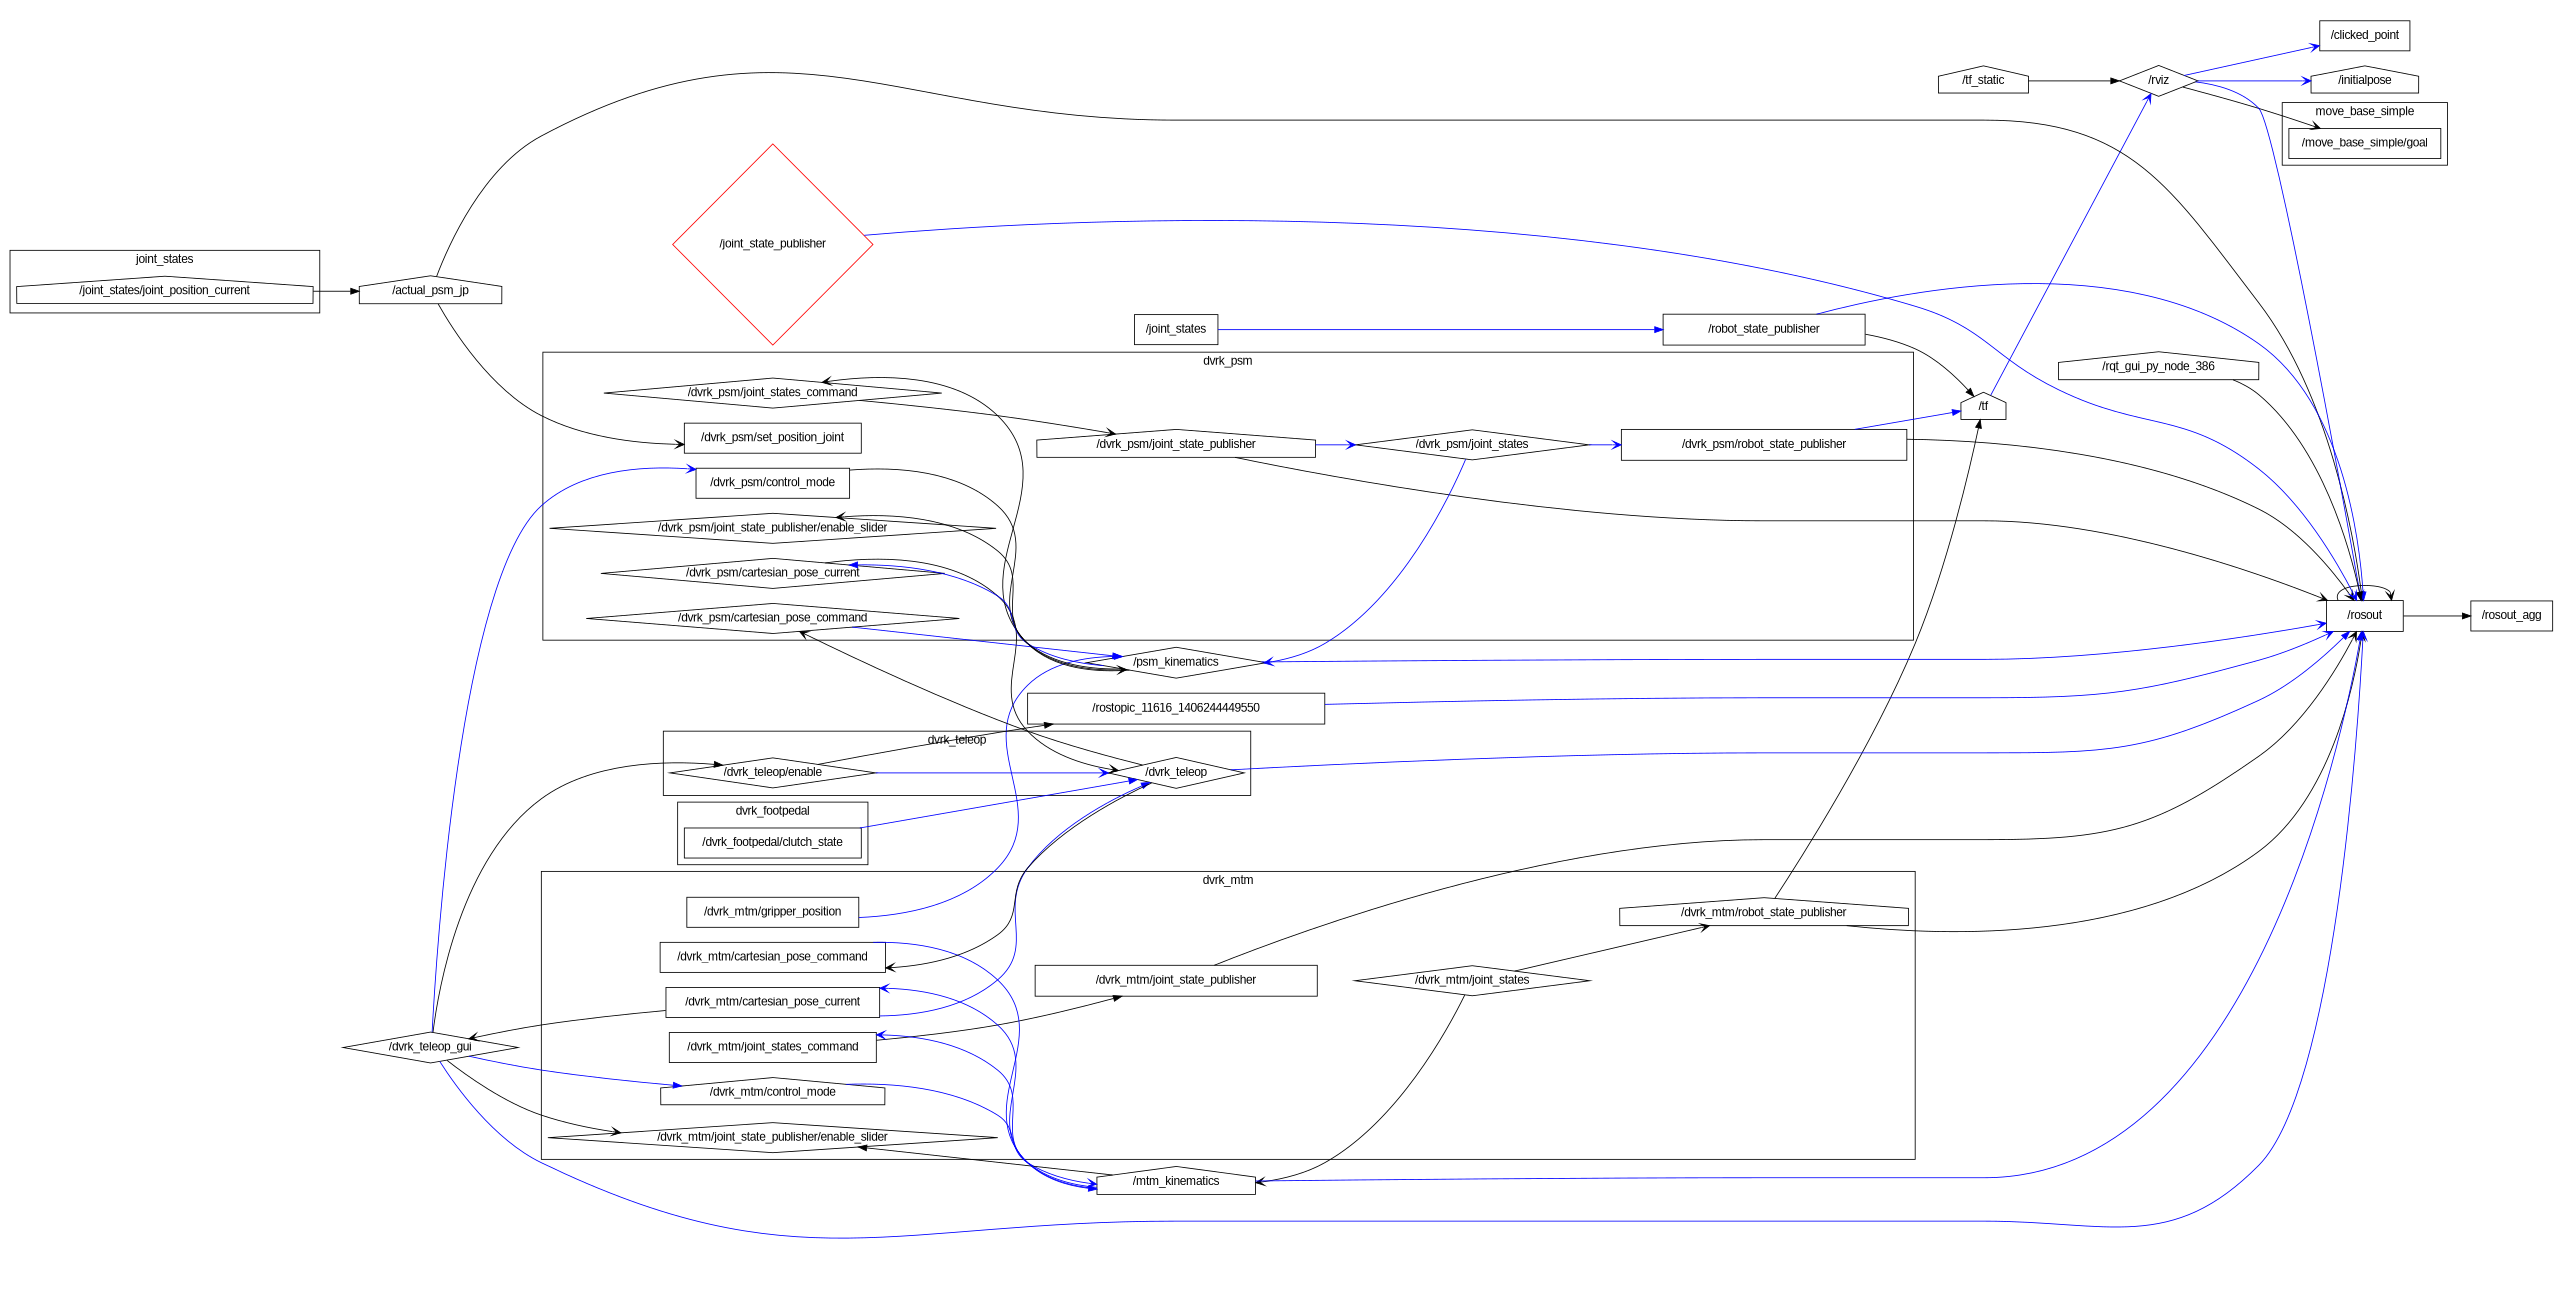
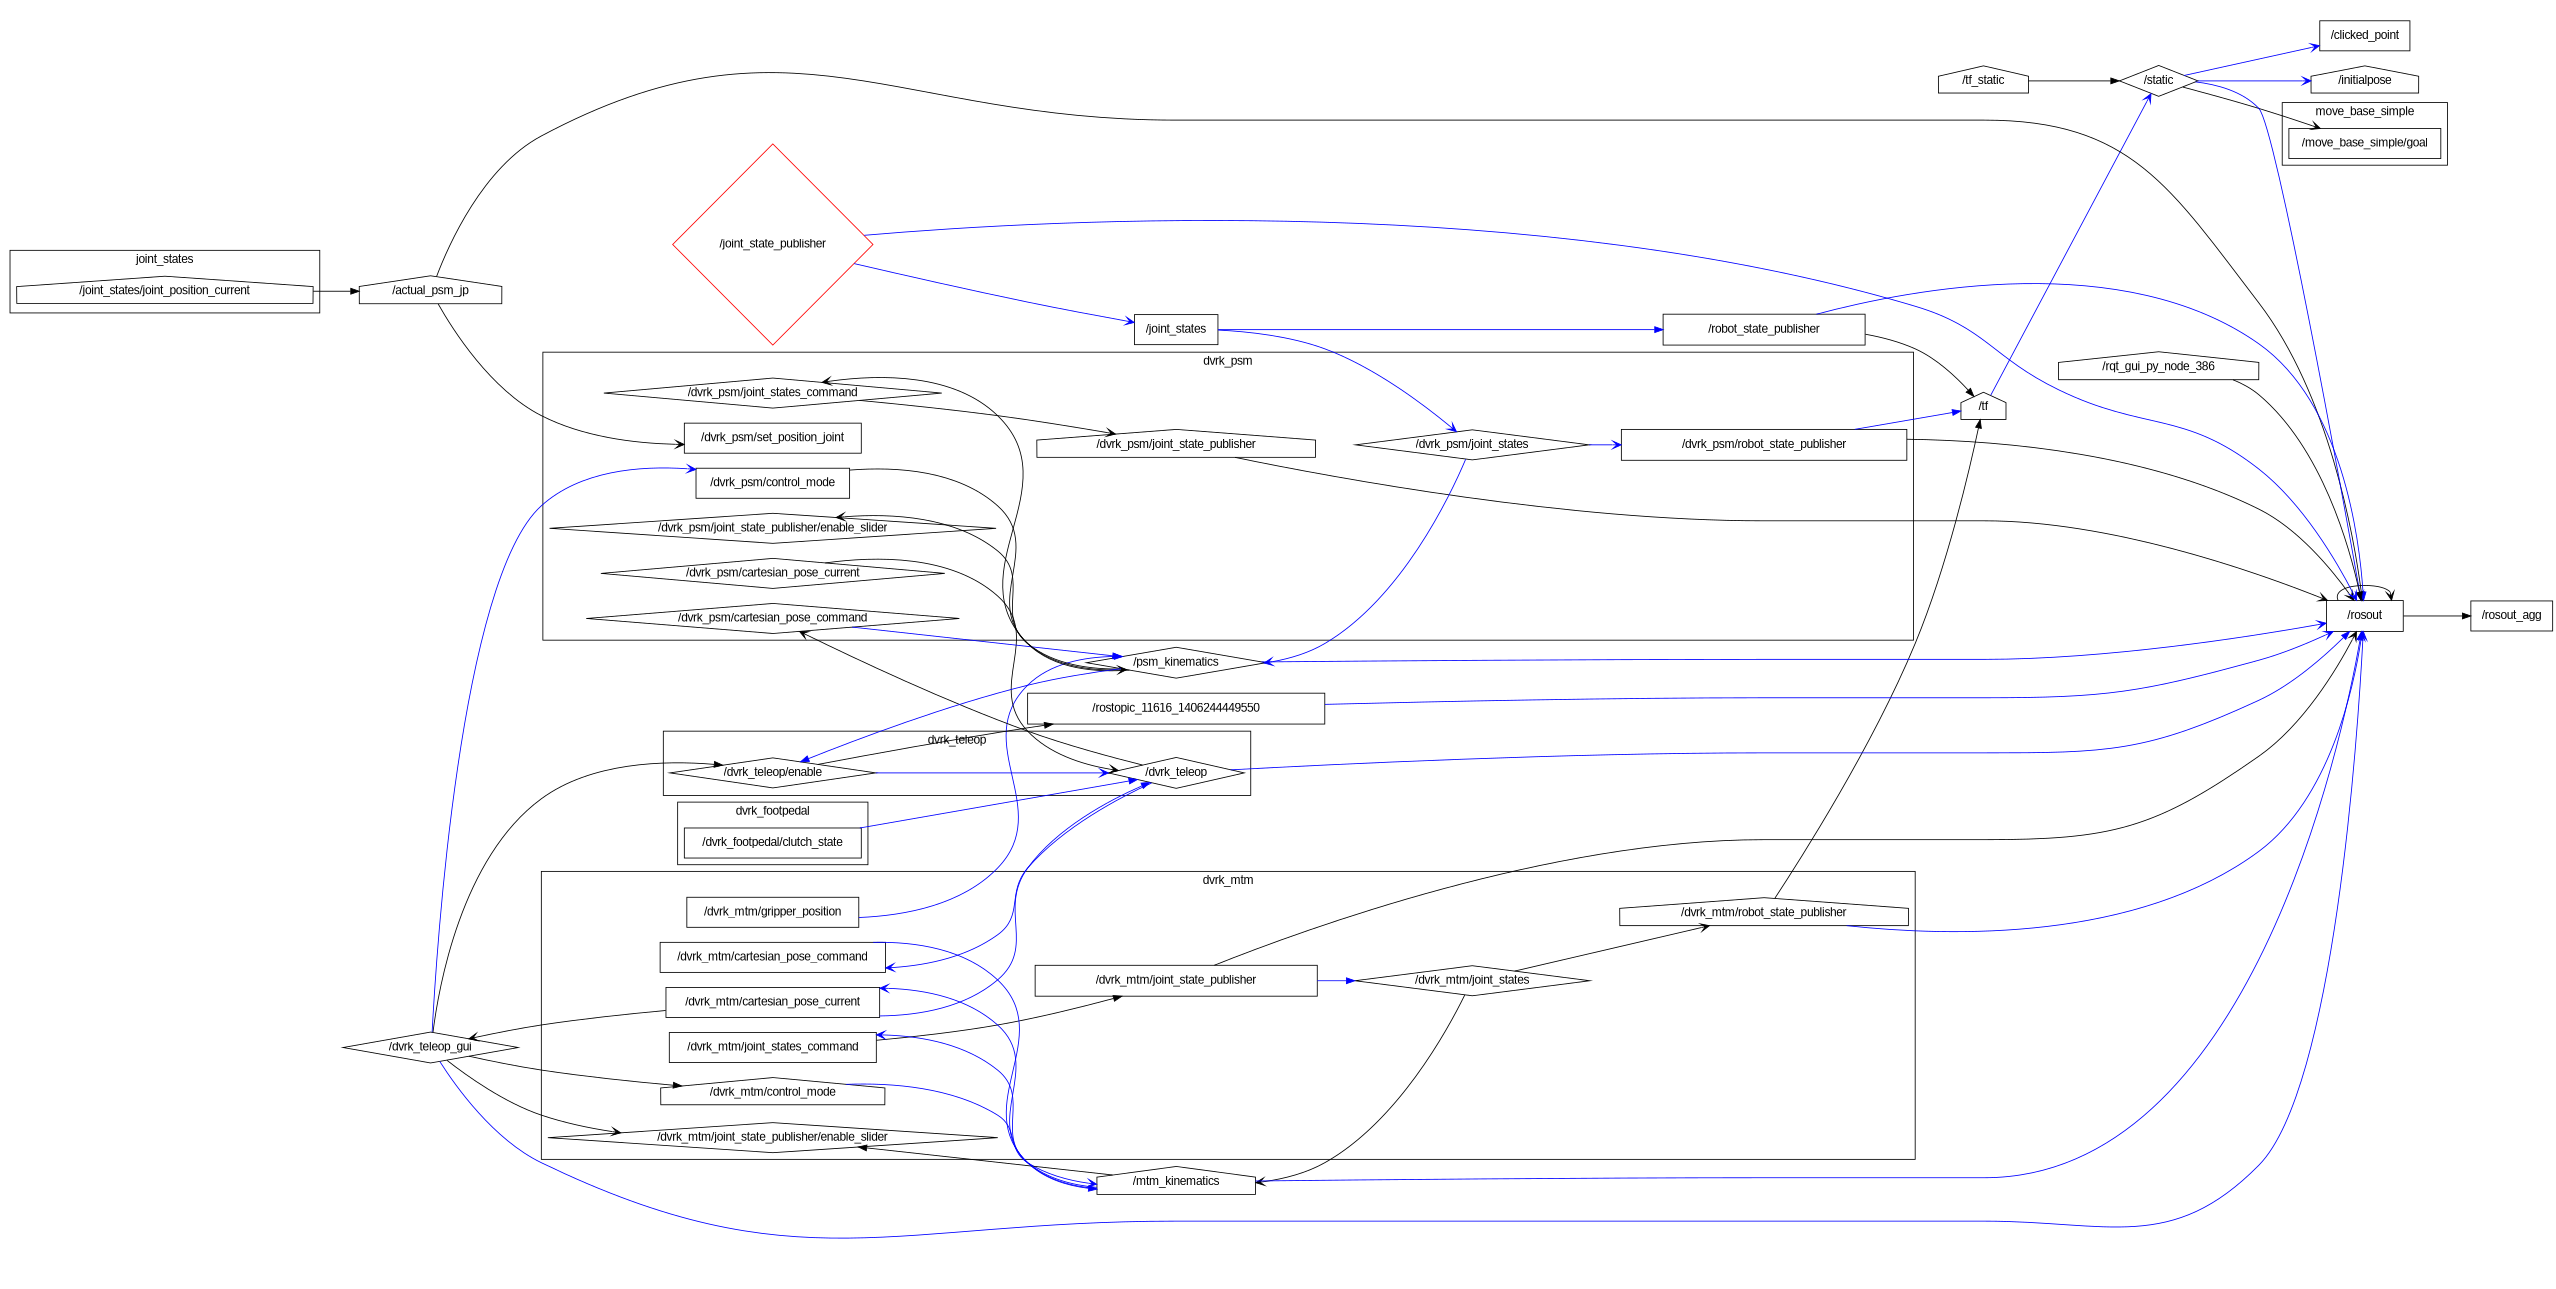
(2159, 81) -> (2159, 81)
none -> (990, 294)
(1331, 445) -> (1349, 359)
(956, 577) -> (970, 701)
(2176, 895) -> (2176, 895)
(1009, 923) -> (1009, 923)
none -> (1332, 981)
(571, 1074) -> (571, 1074)
